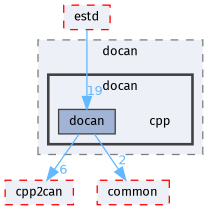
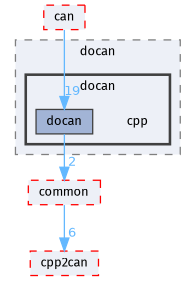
(87, 17) -> (64, 17)
(67, 152) -> (64, 222)
